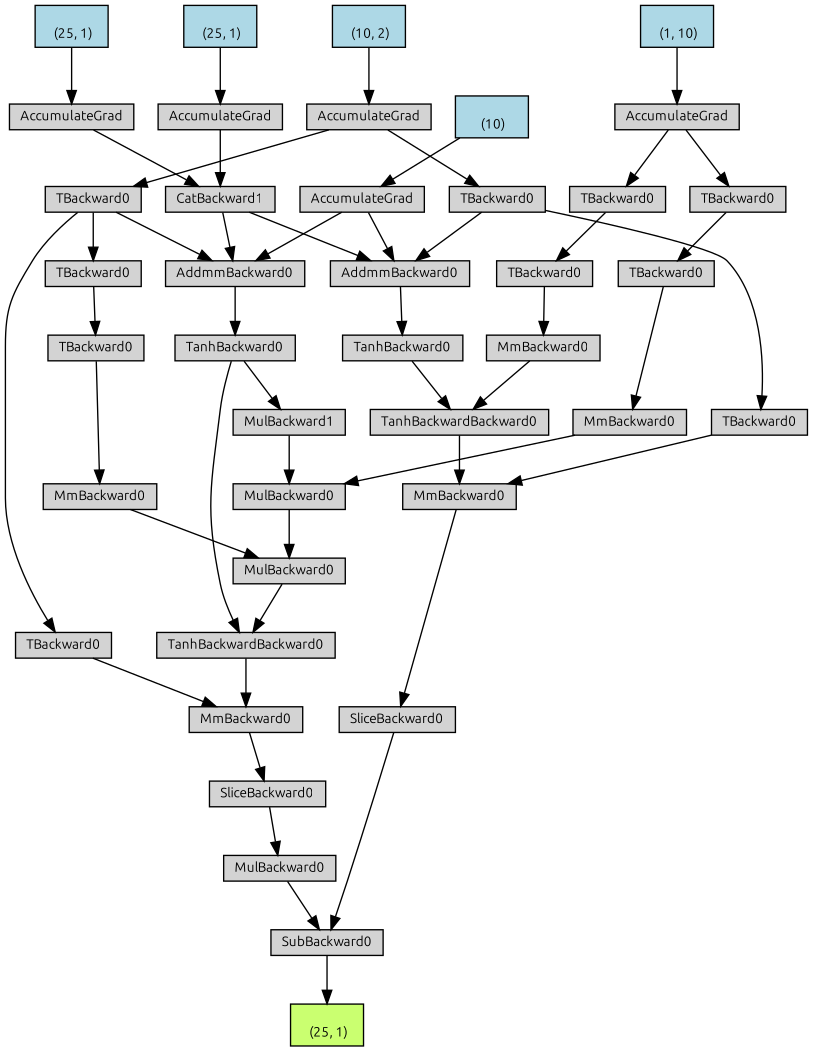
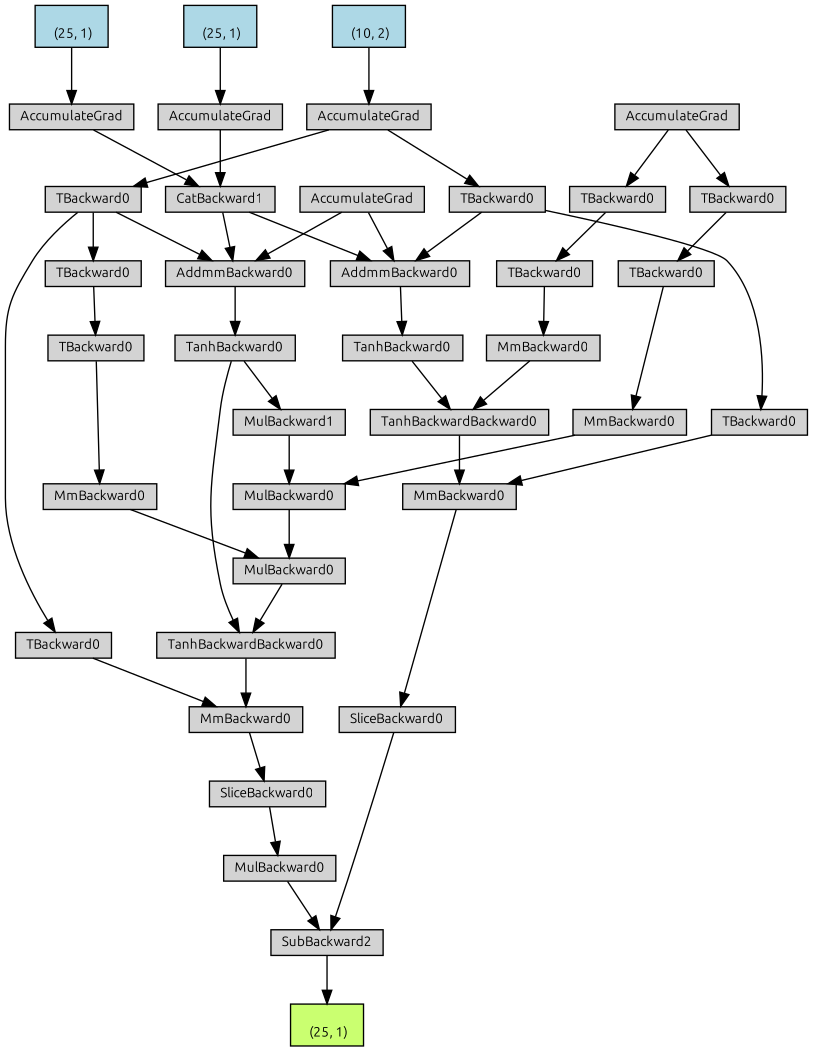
(677, 26) -> none
(492, 117) -> none
(327, 943) -> (327, 943)
